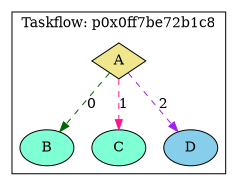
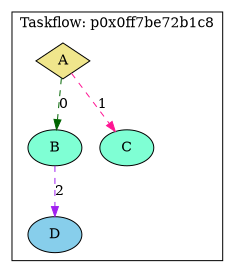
(150, 99) -> (55, 186)
